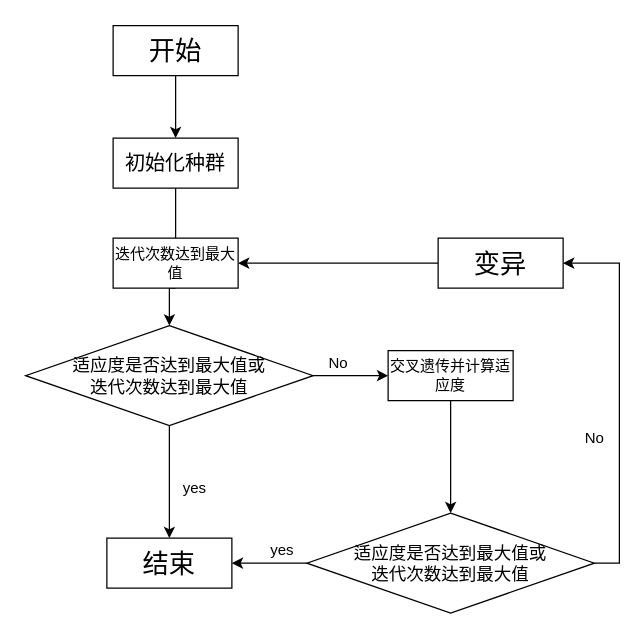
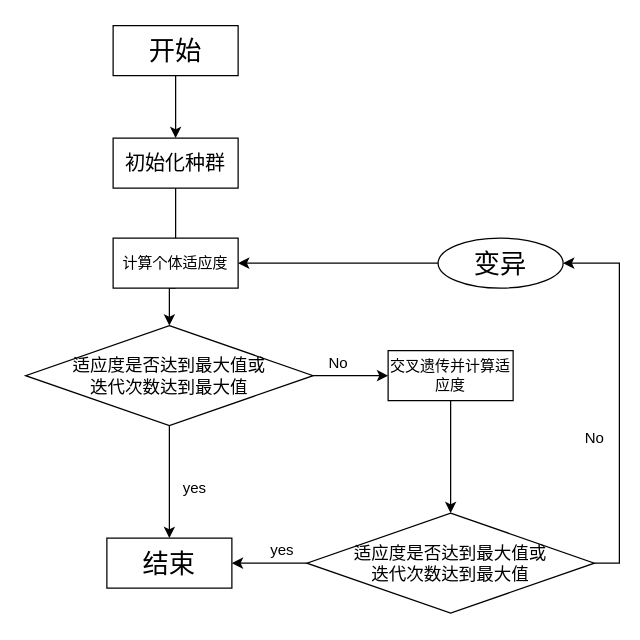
(176, 263) -> (176, 263)
(501, 263) -> (501, 263)
